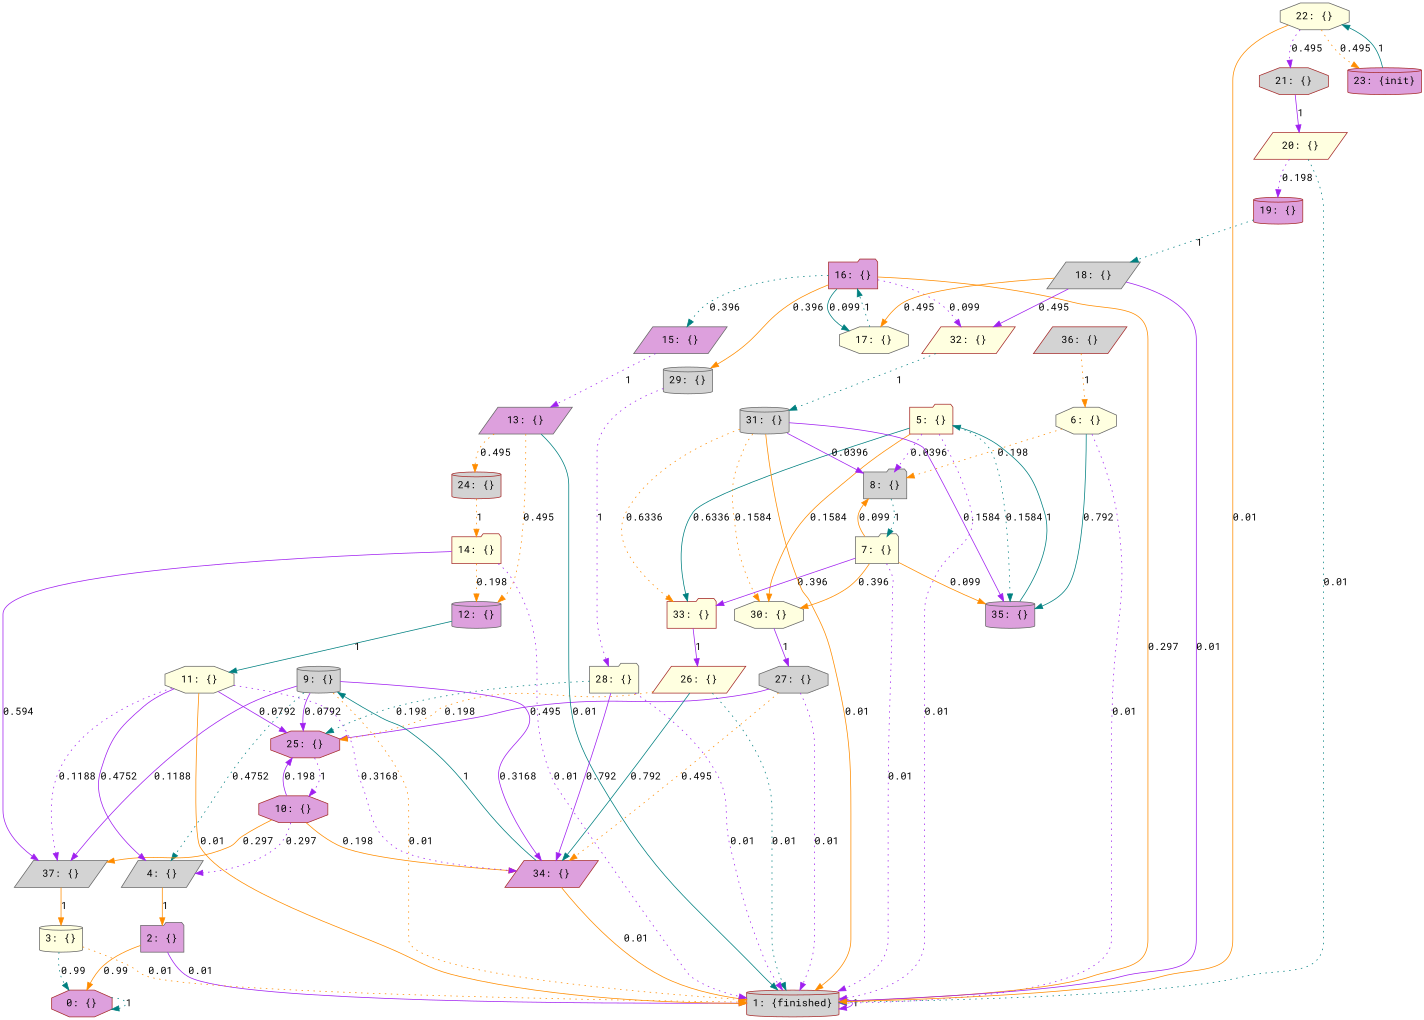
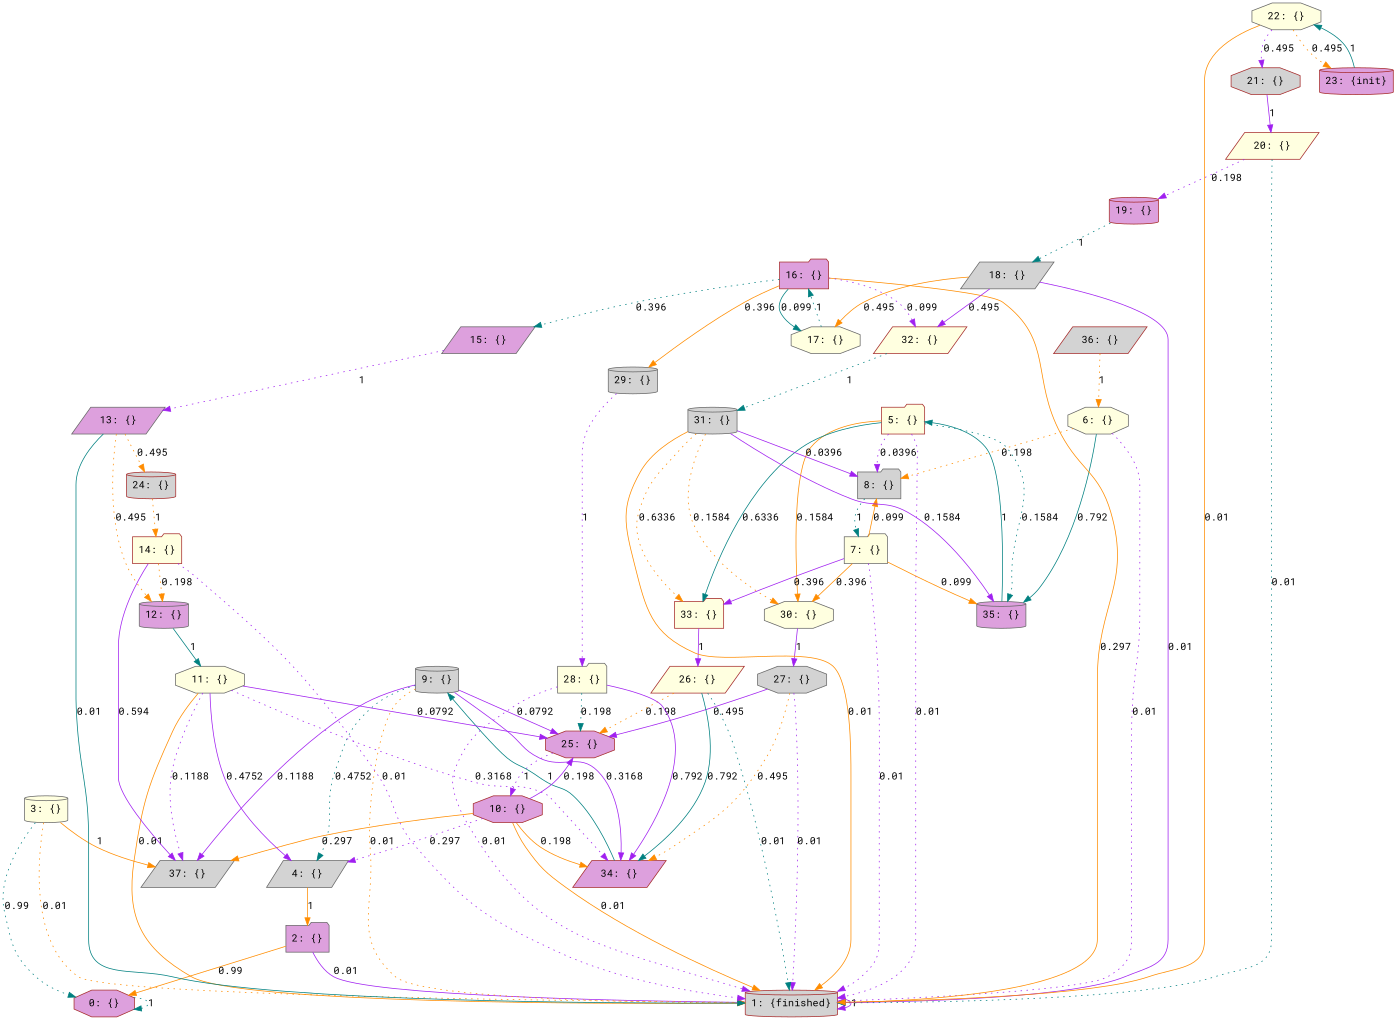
(61, 903) -> (101, 849)
(639, 962) -> (620, 922)
